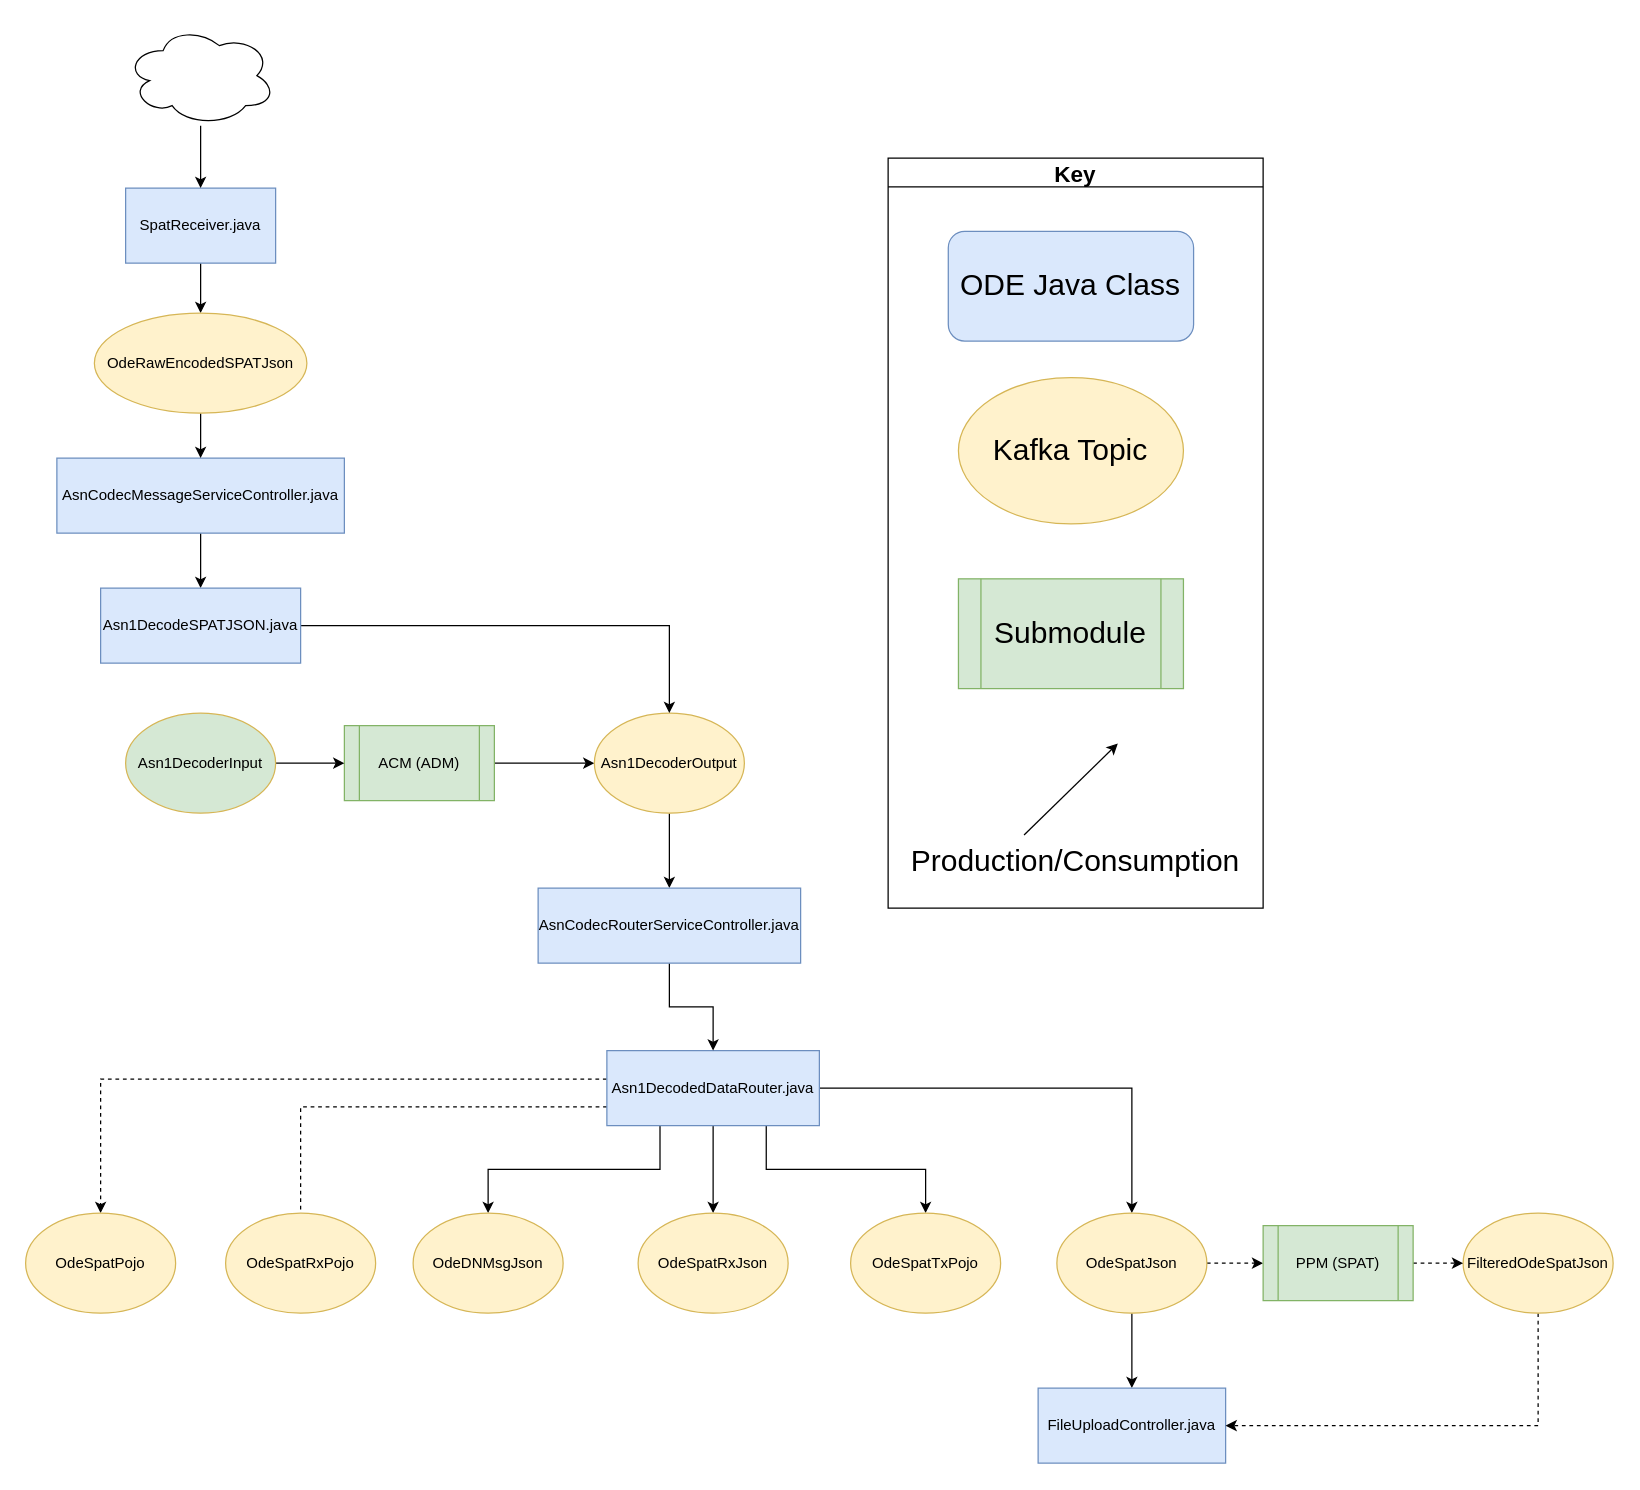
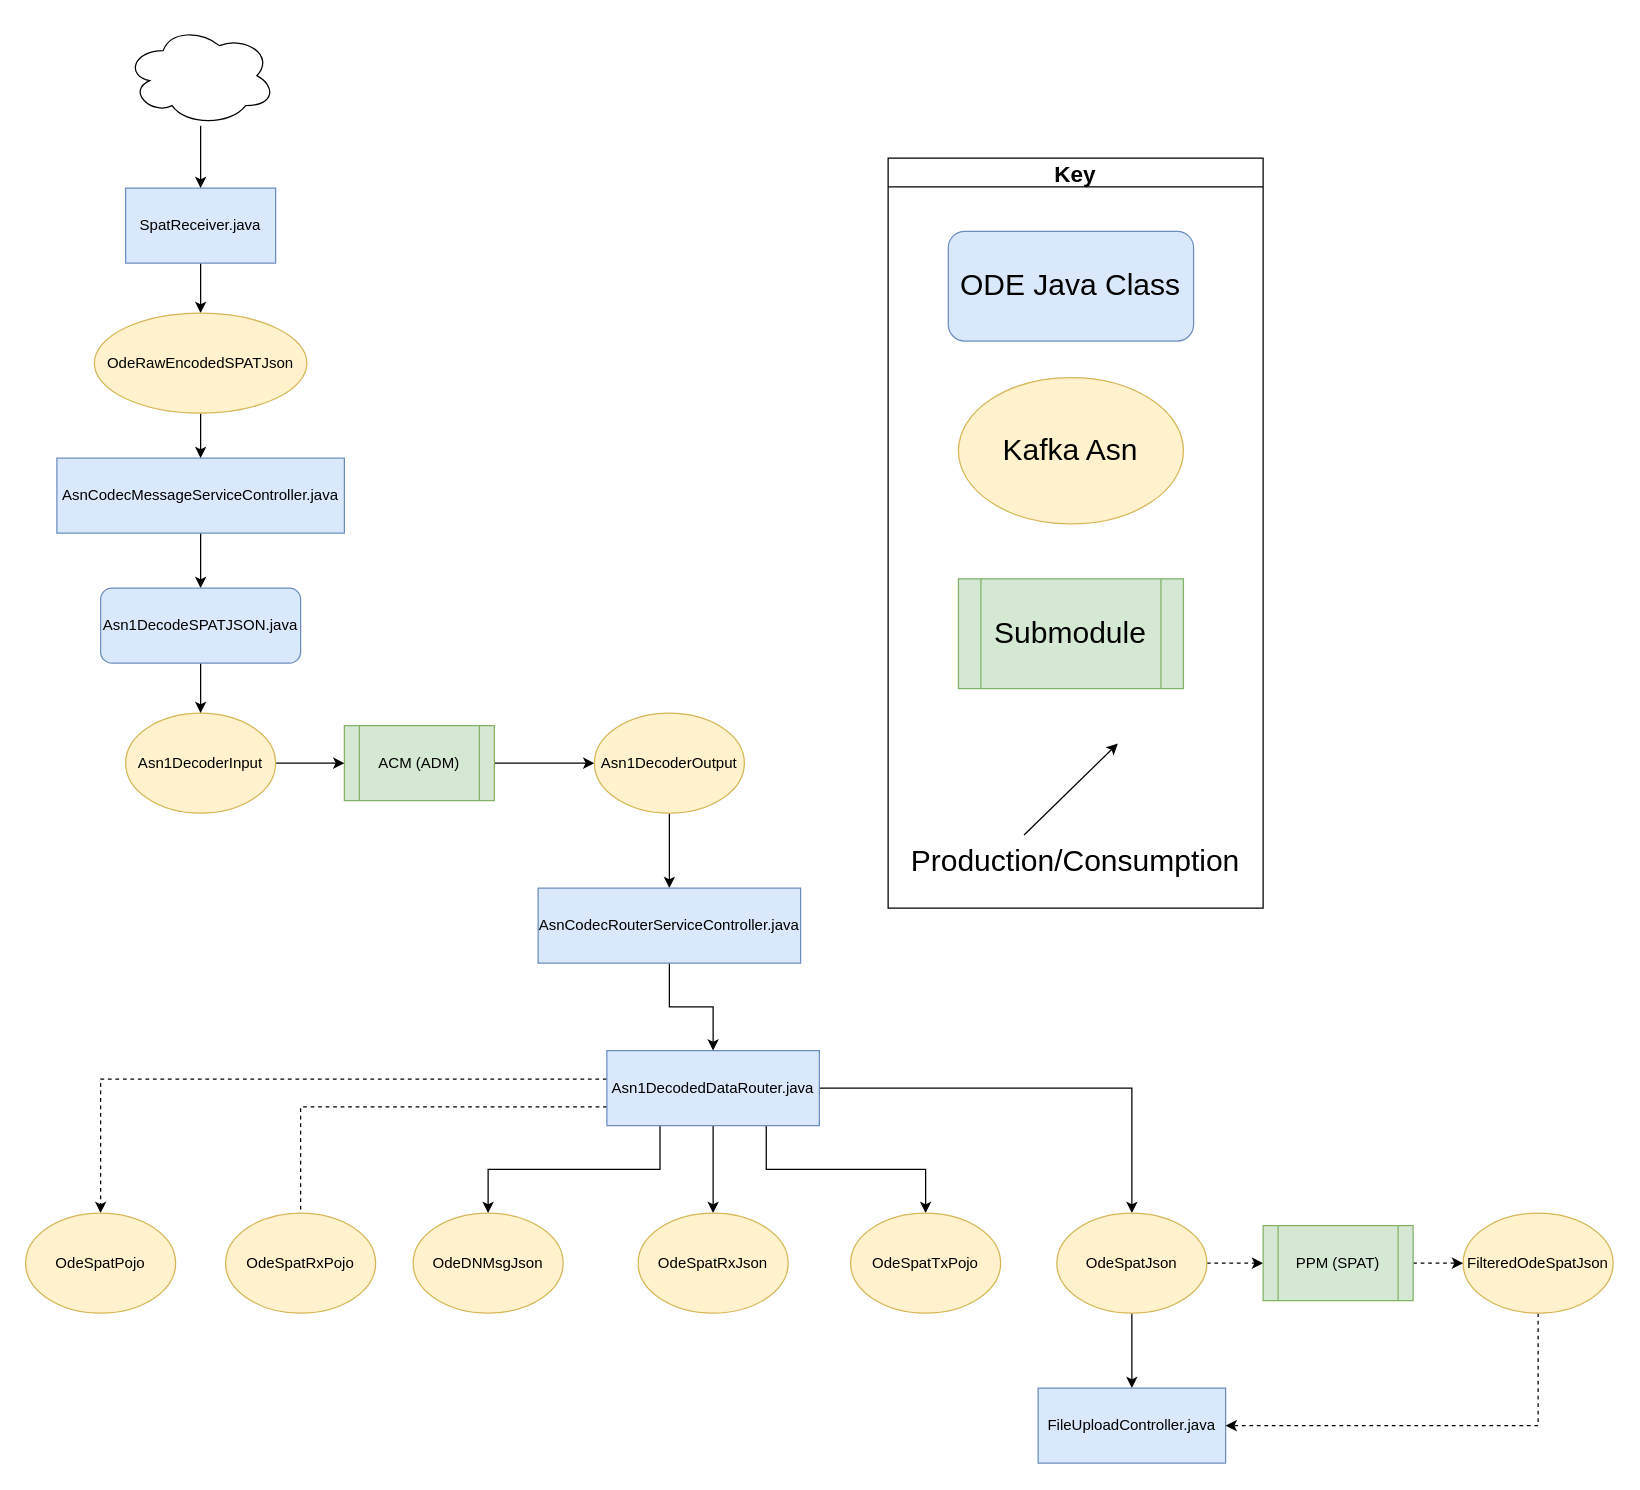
(1071, 451) -> (1071, 451)
(201, 626) -> (201, 626)
(524, 626) -> (201, 684)
(201, 763) -> (201, 763)
